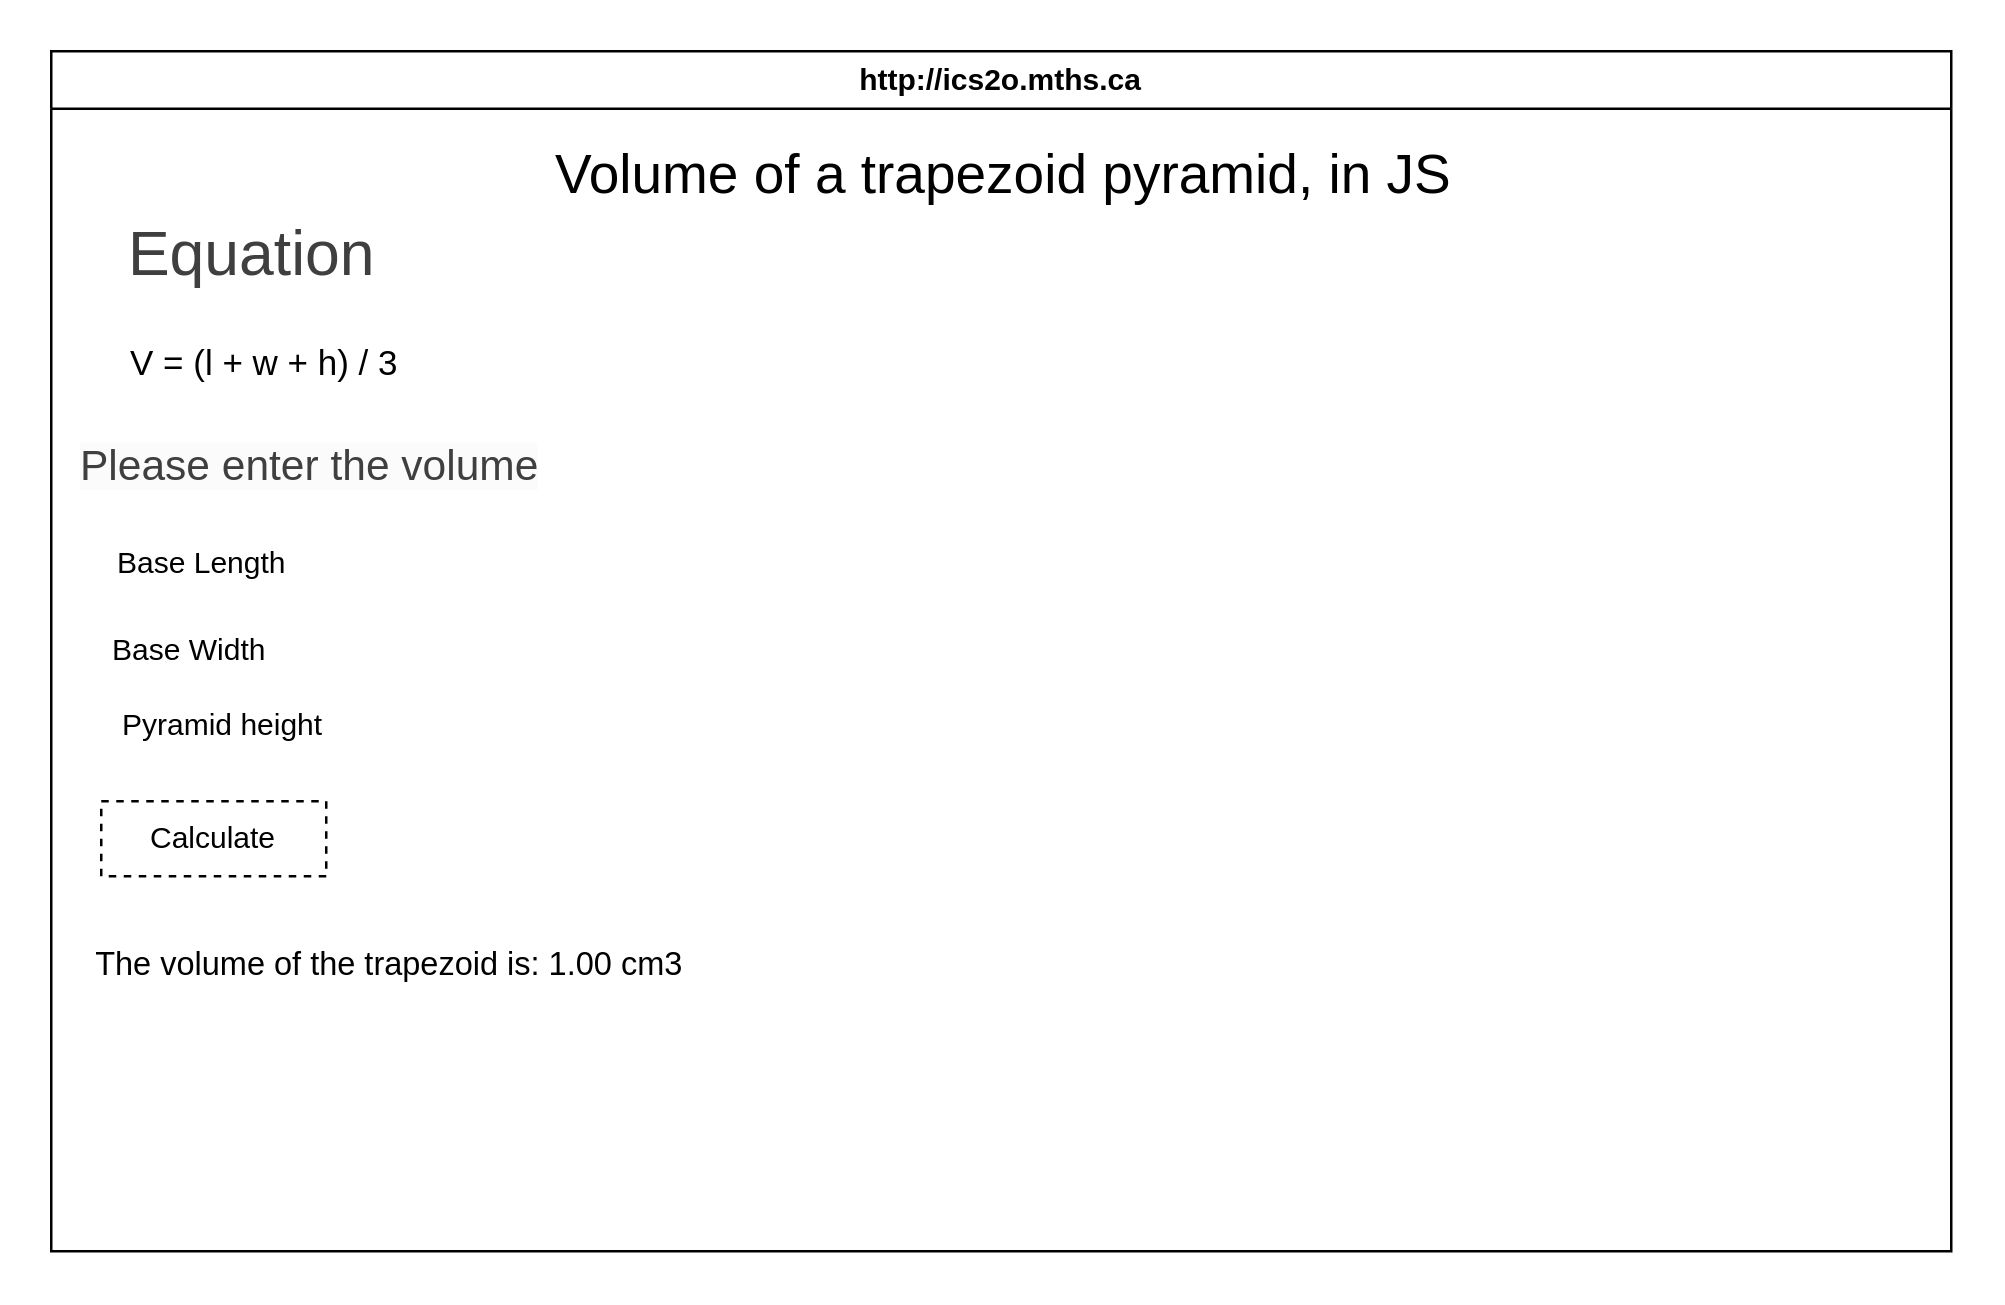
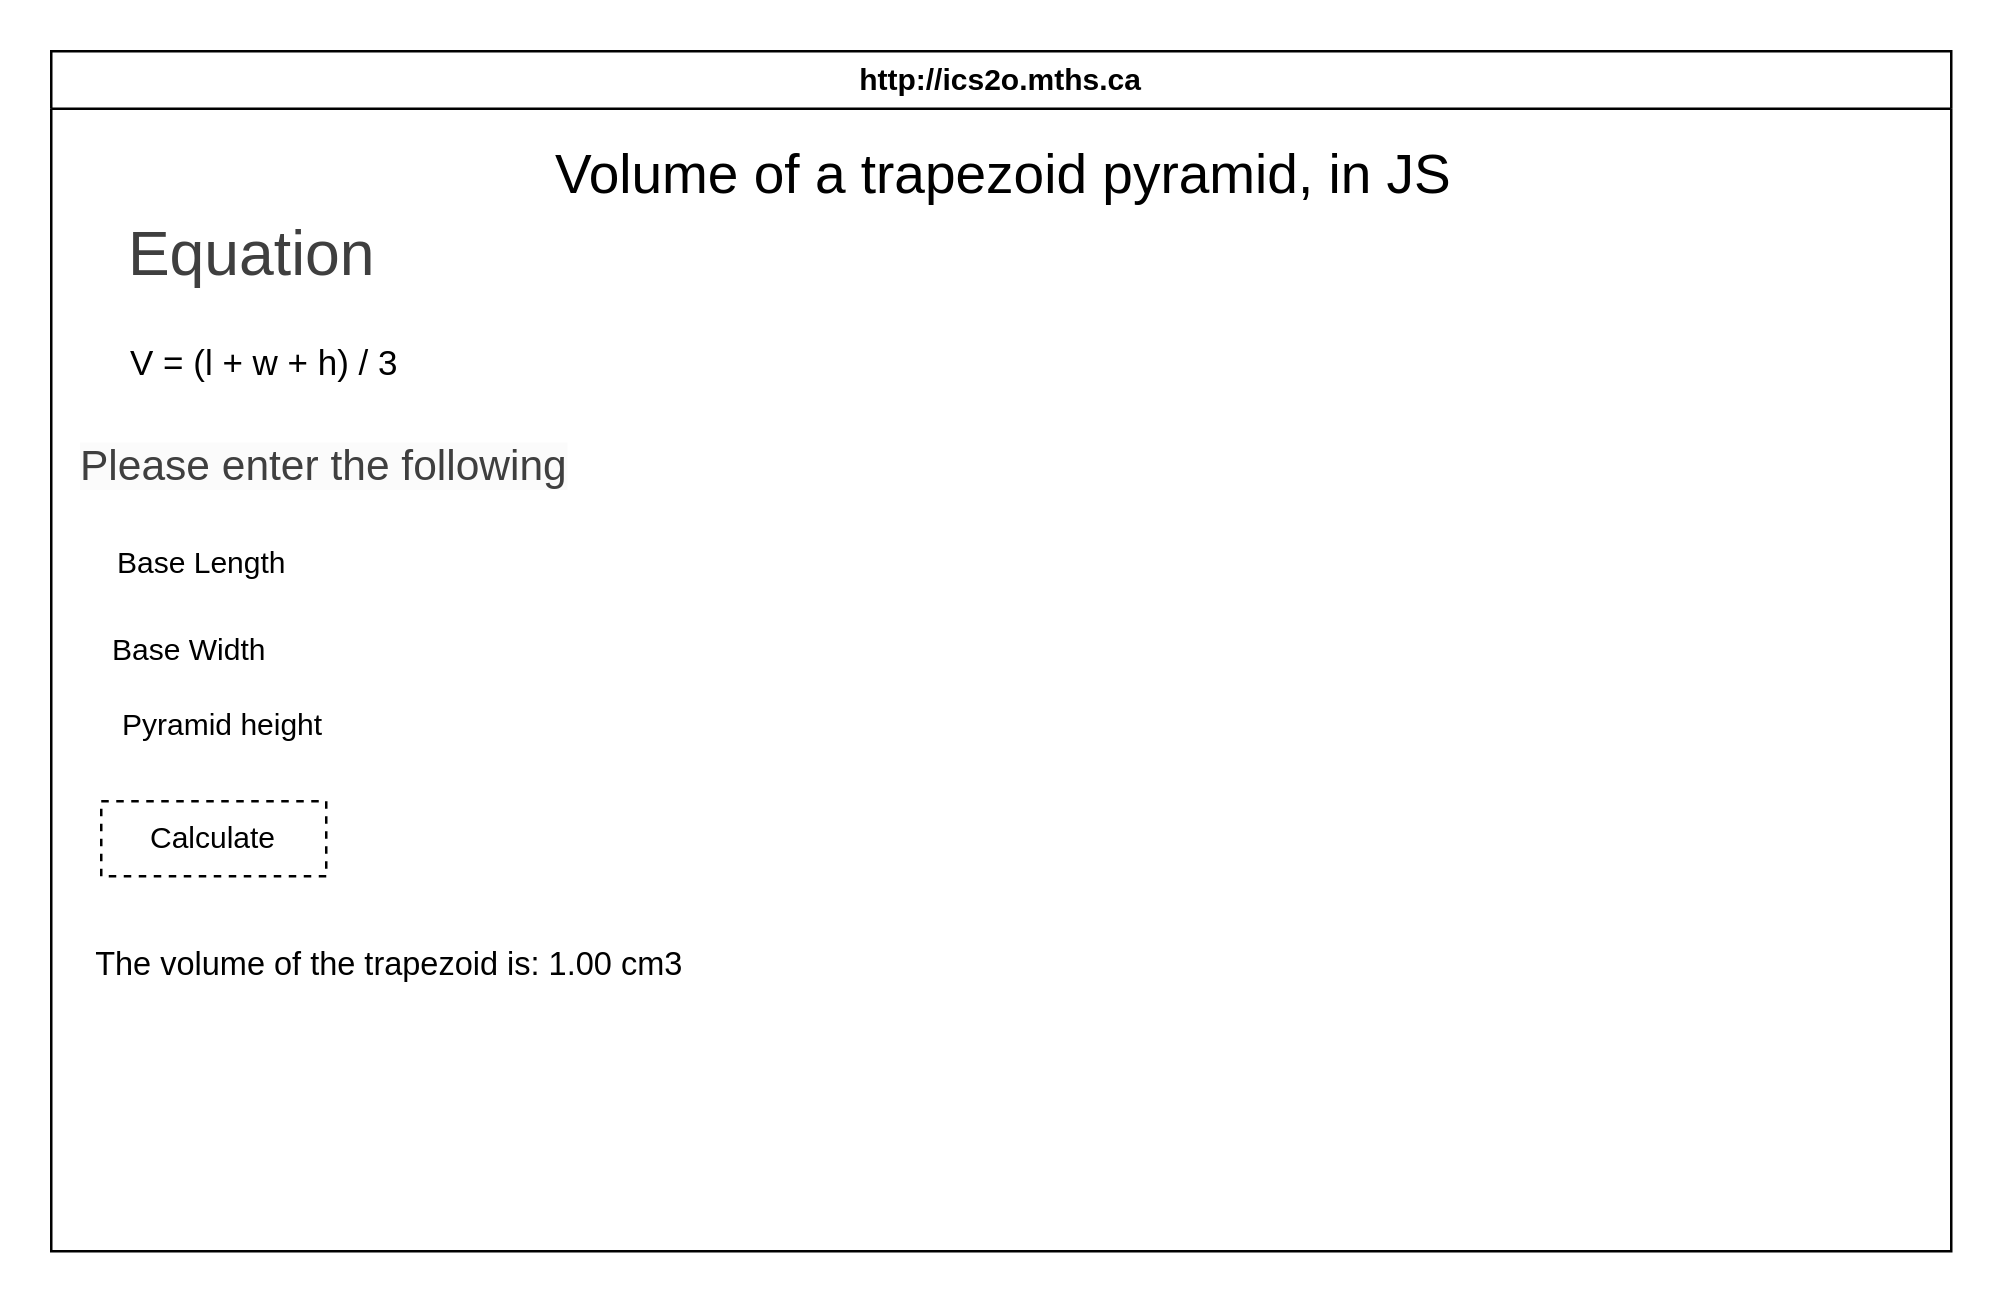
(255, 462) -> (272, 462)
